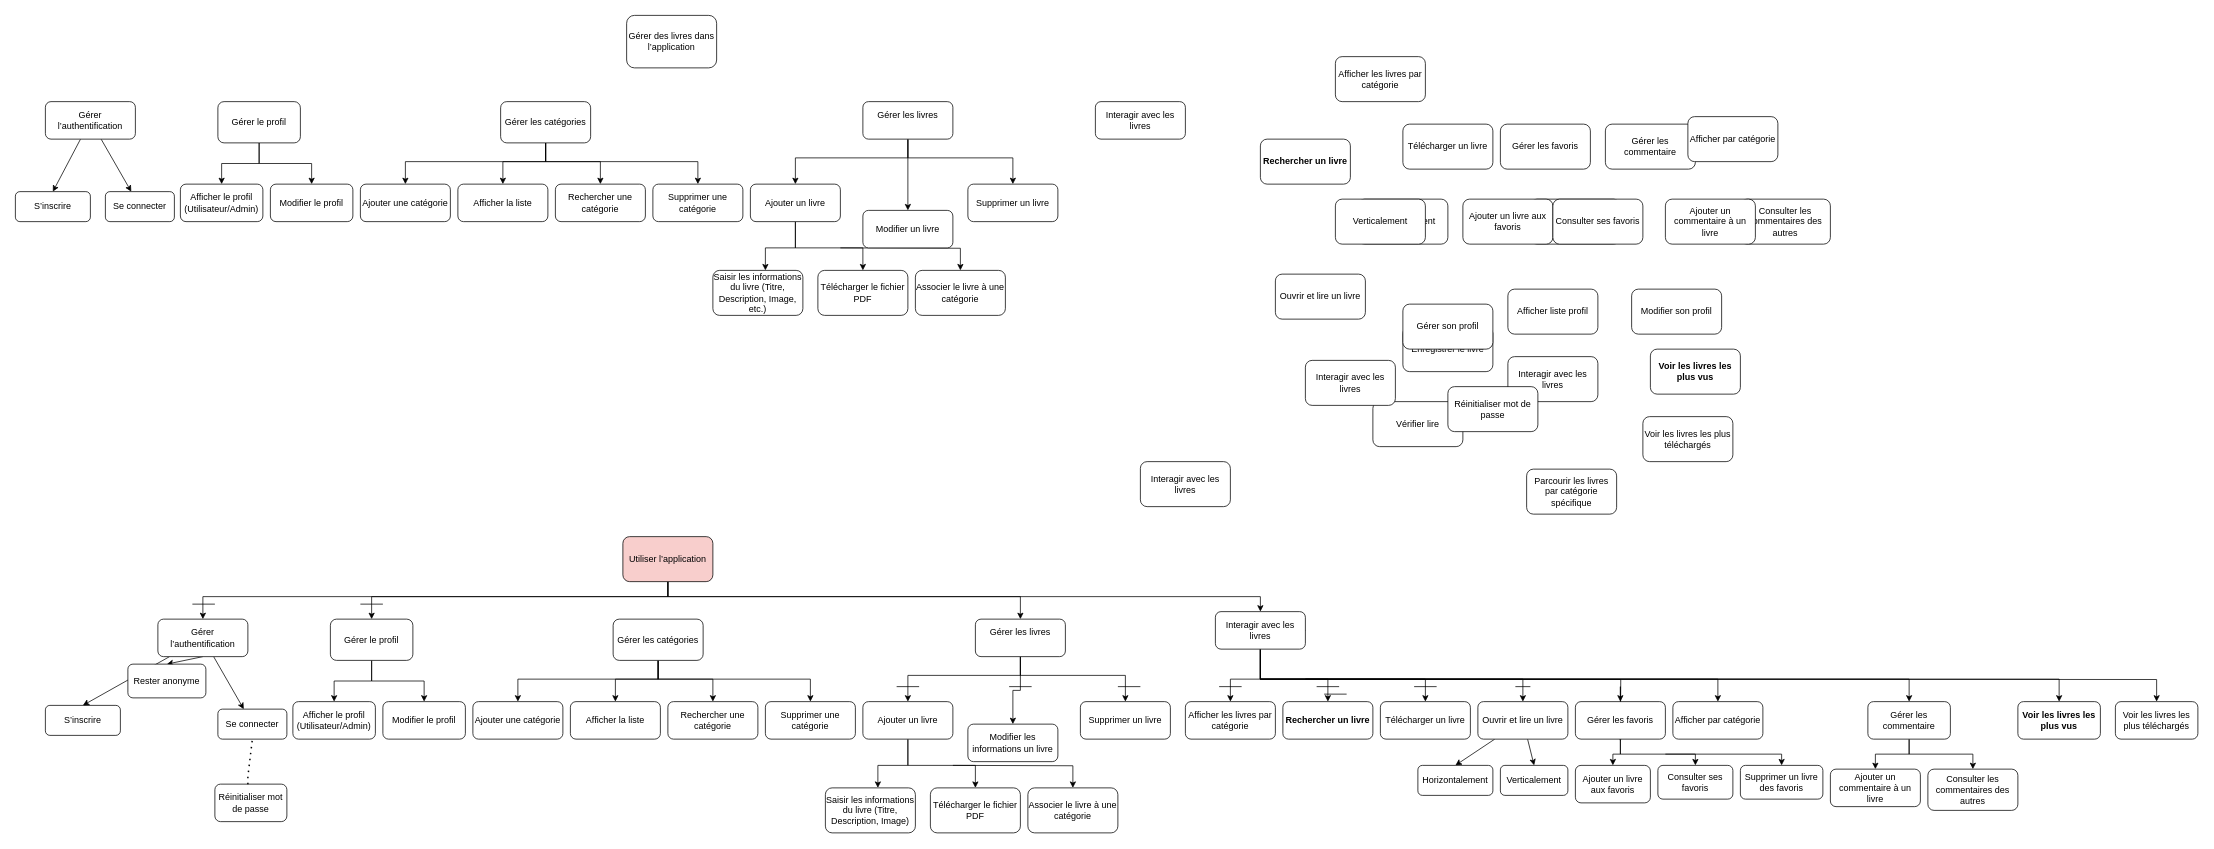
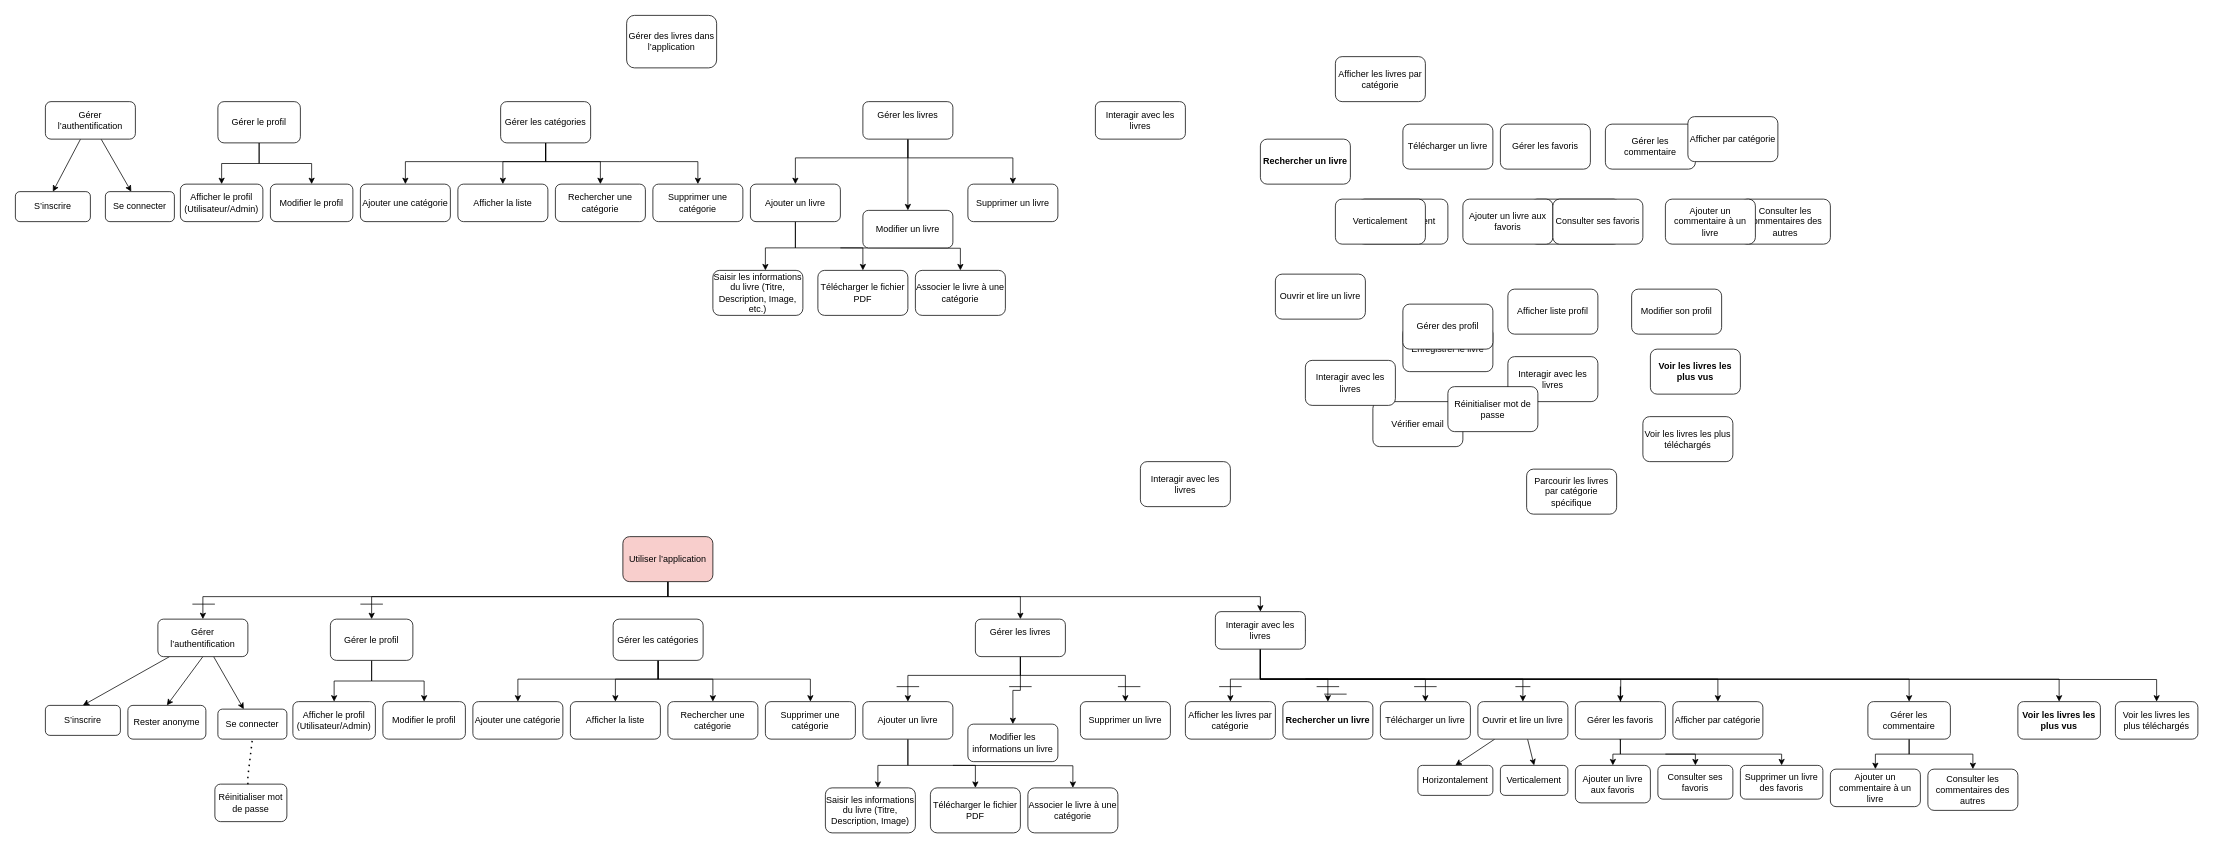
(1448, 327) -> (1448, 327)
(1418, 424) -> (1418, 424)
(167, 681) -> (167, 722)
